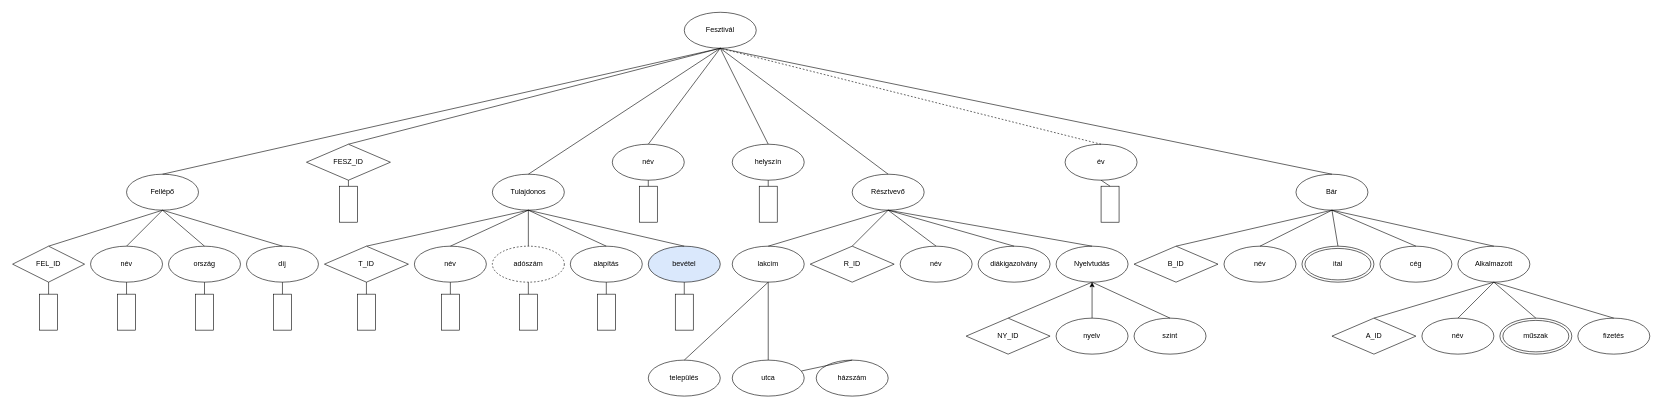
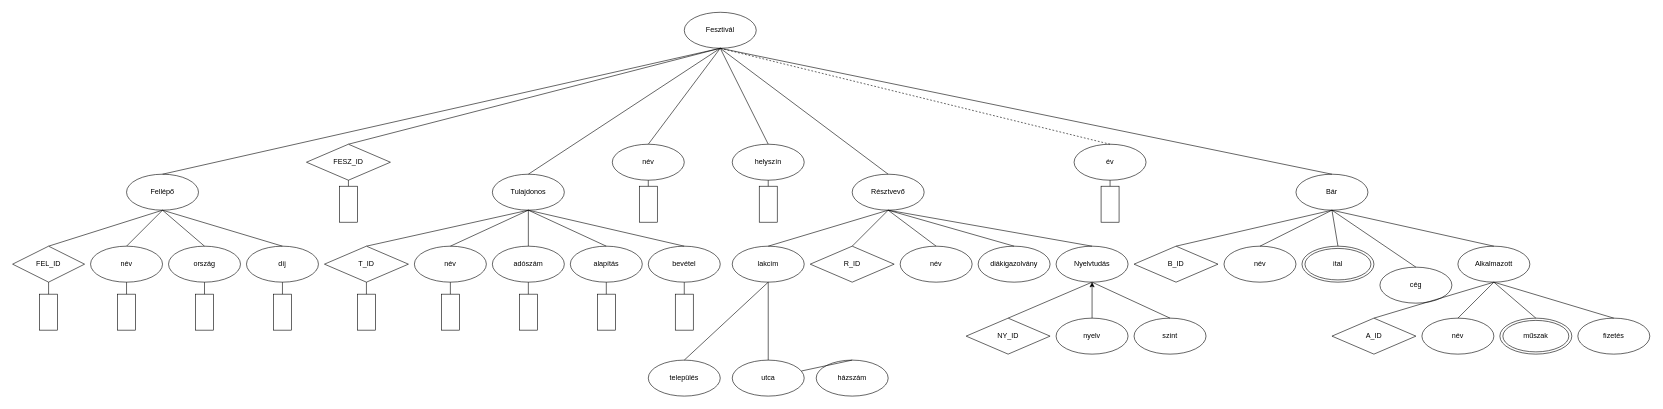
(1101, 162) -> (1110, 162)
(528, 264) -> (528, 264)
(684, 264) -> (684, 264)
(1416, 264) -> (1416, 285)
